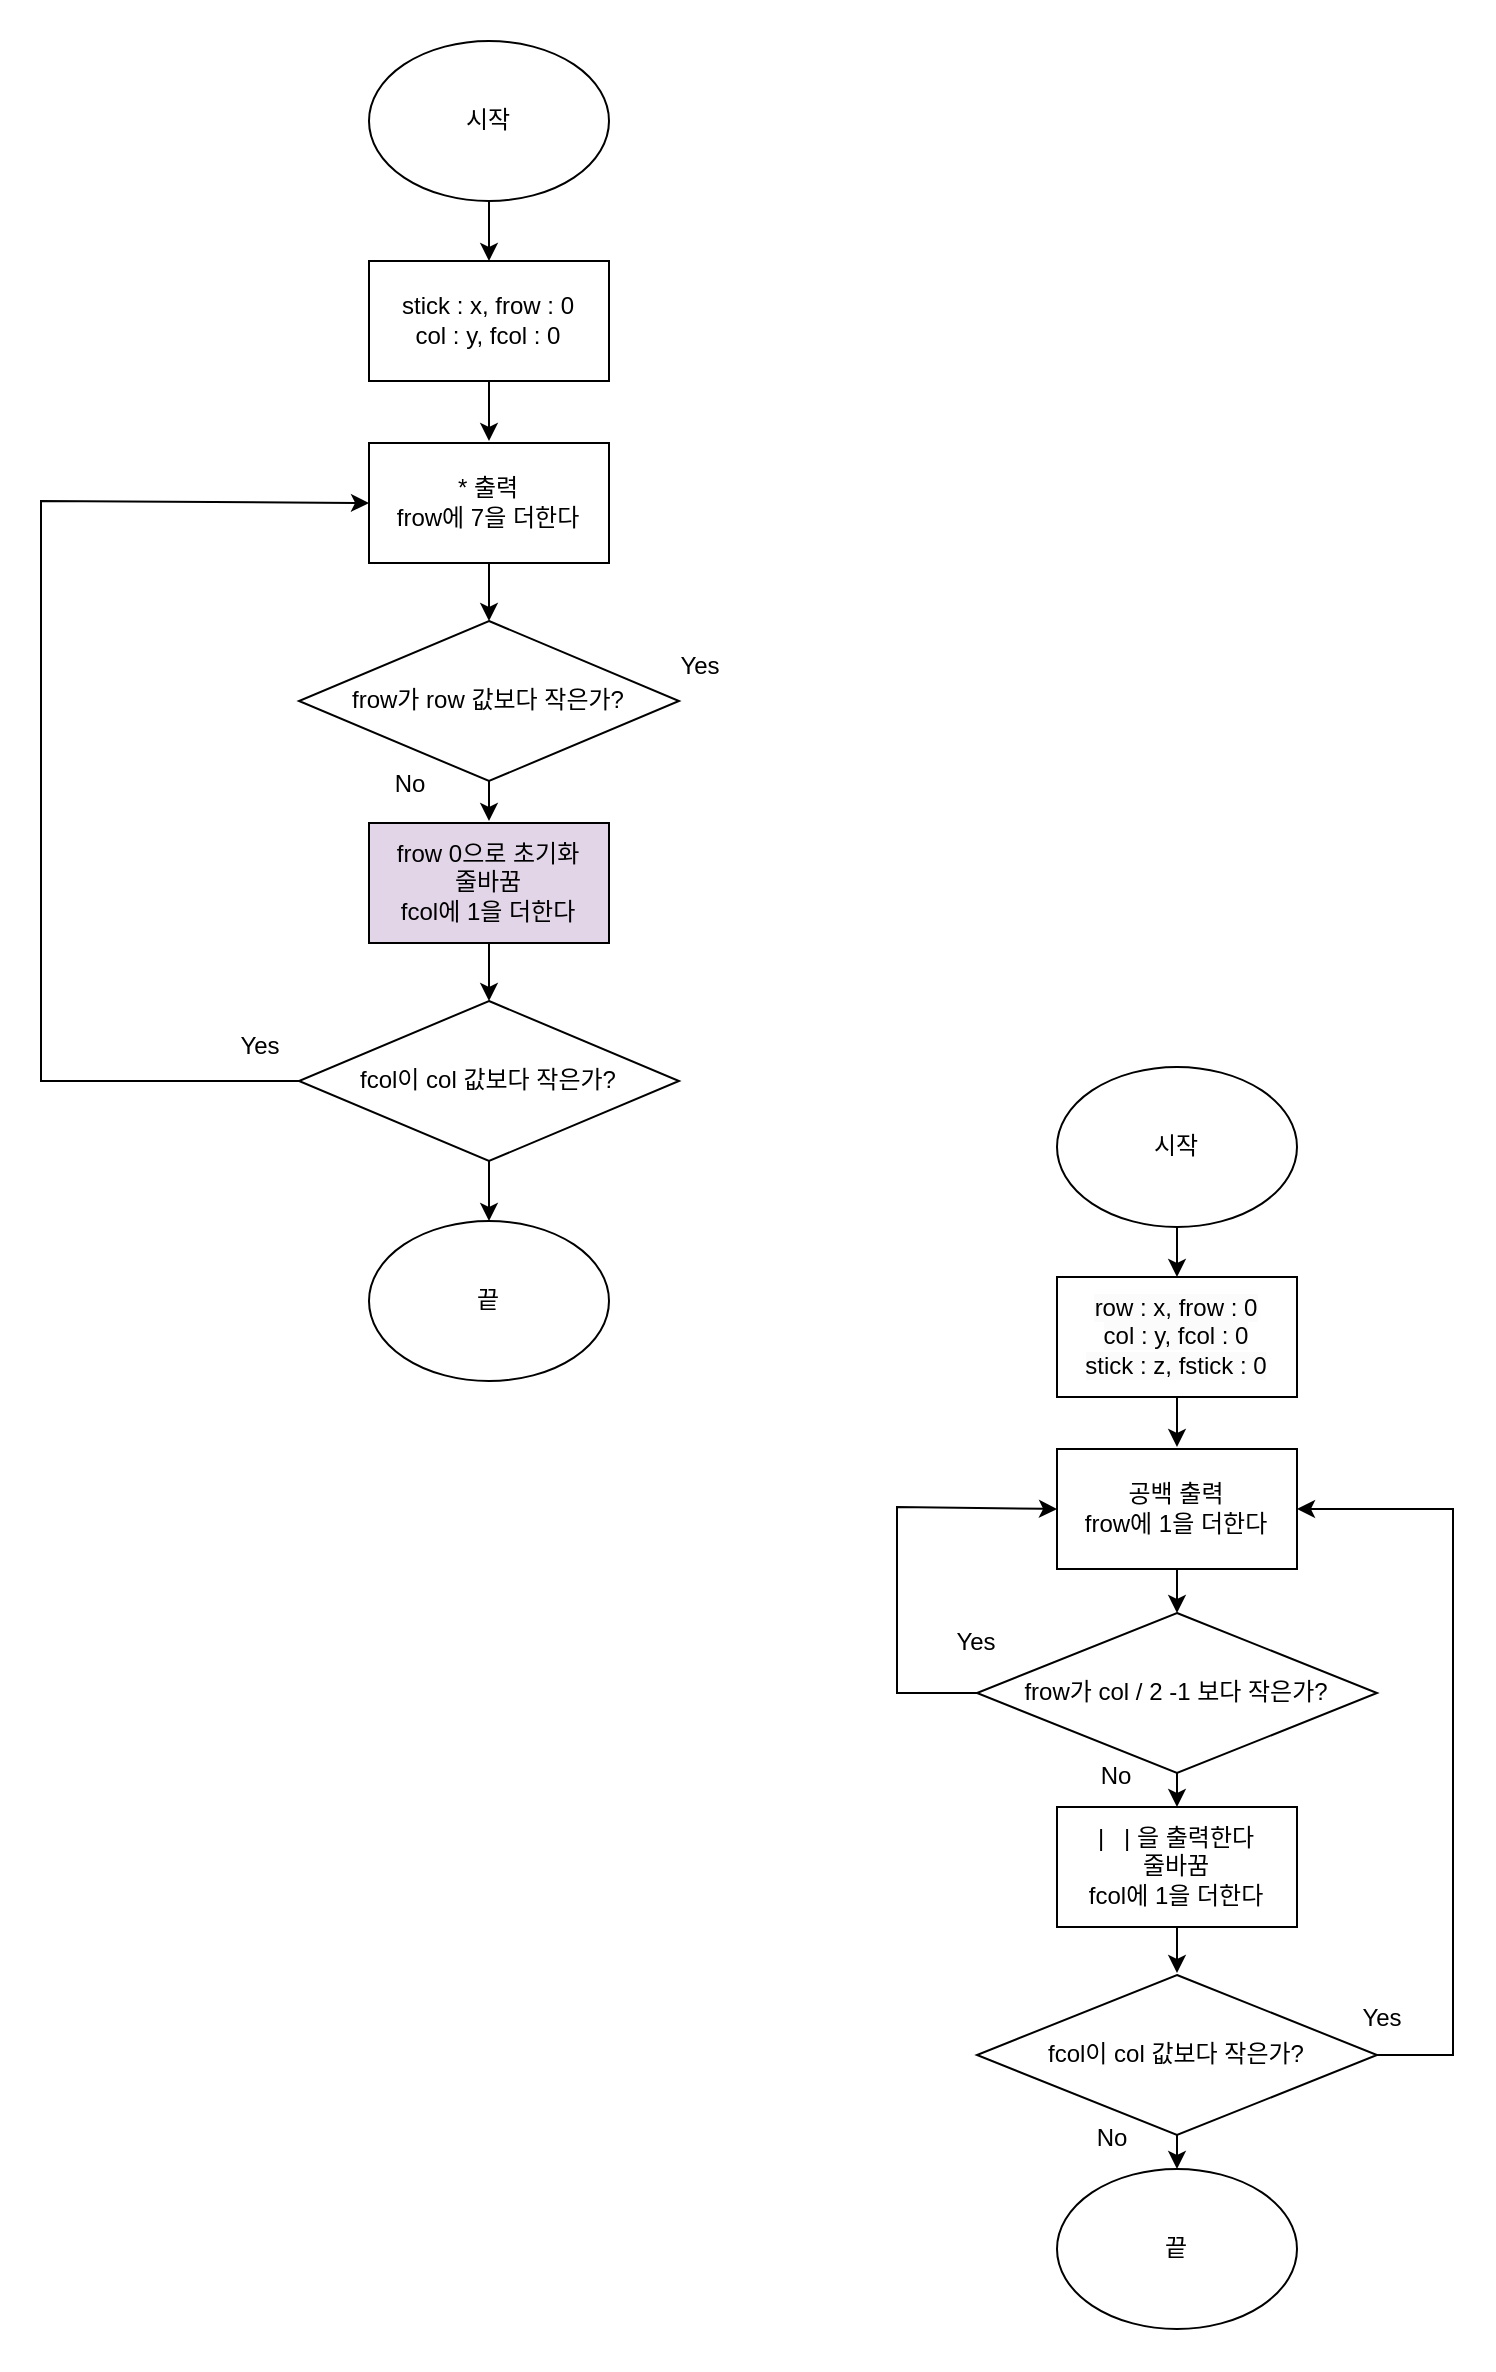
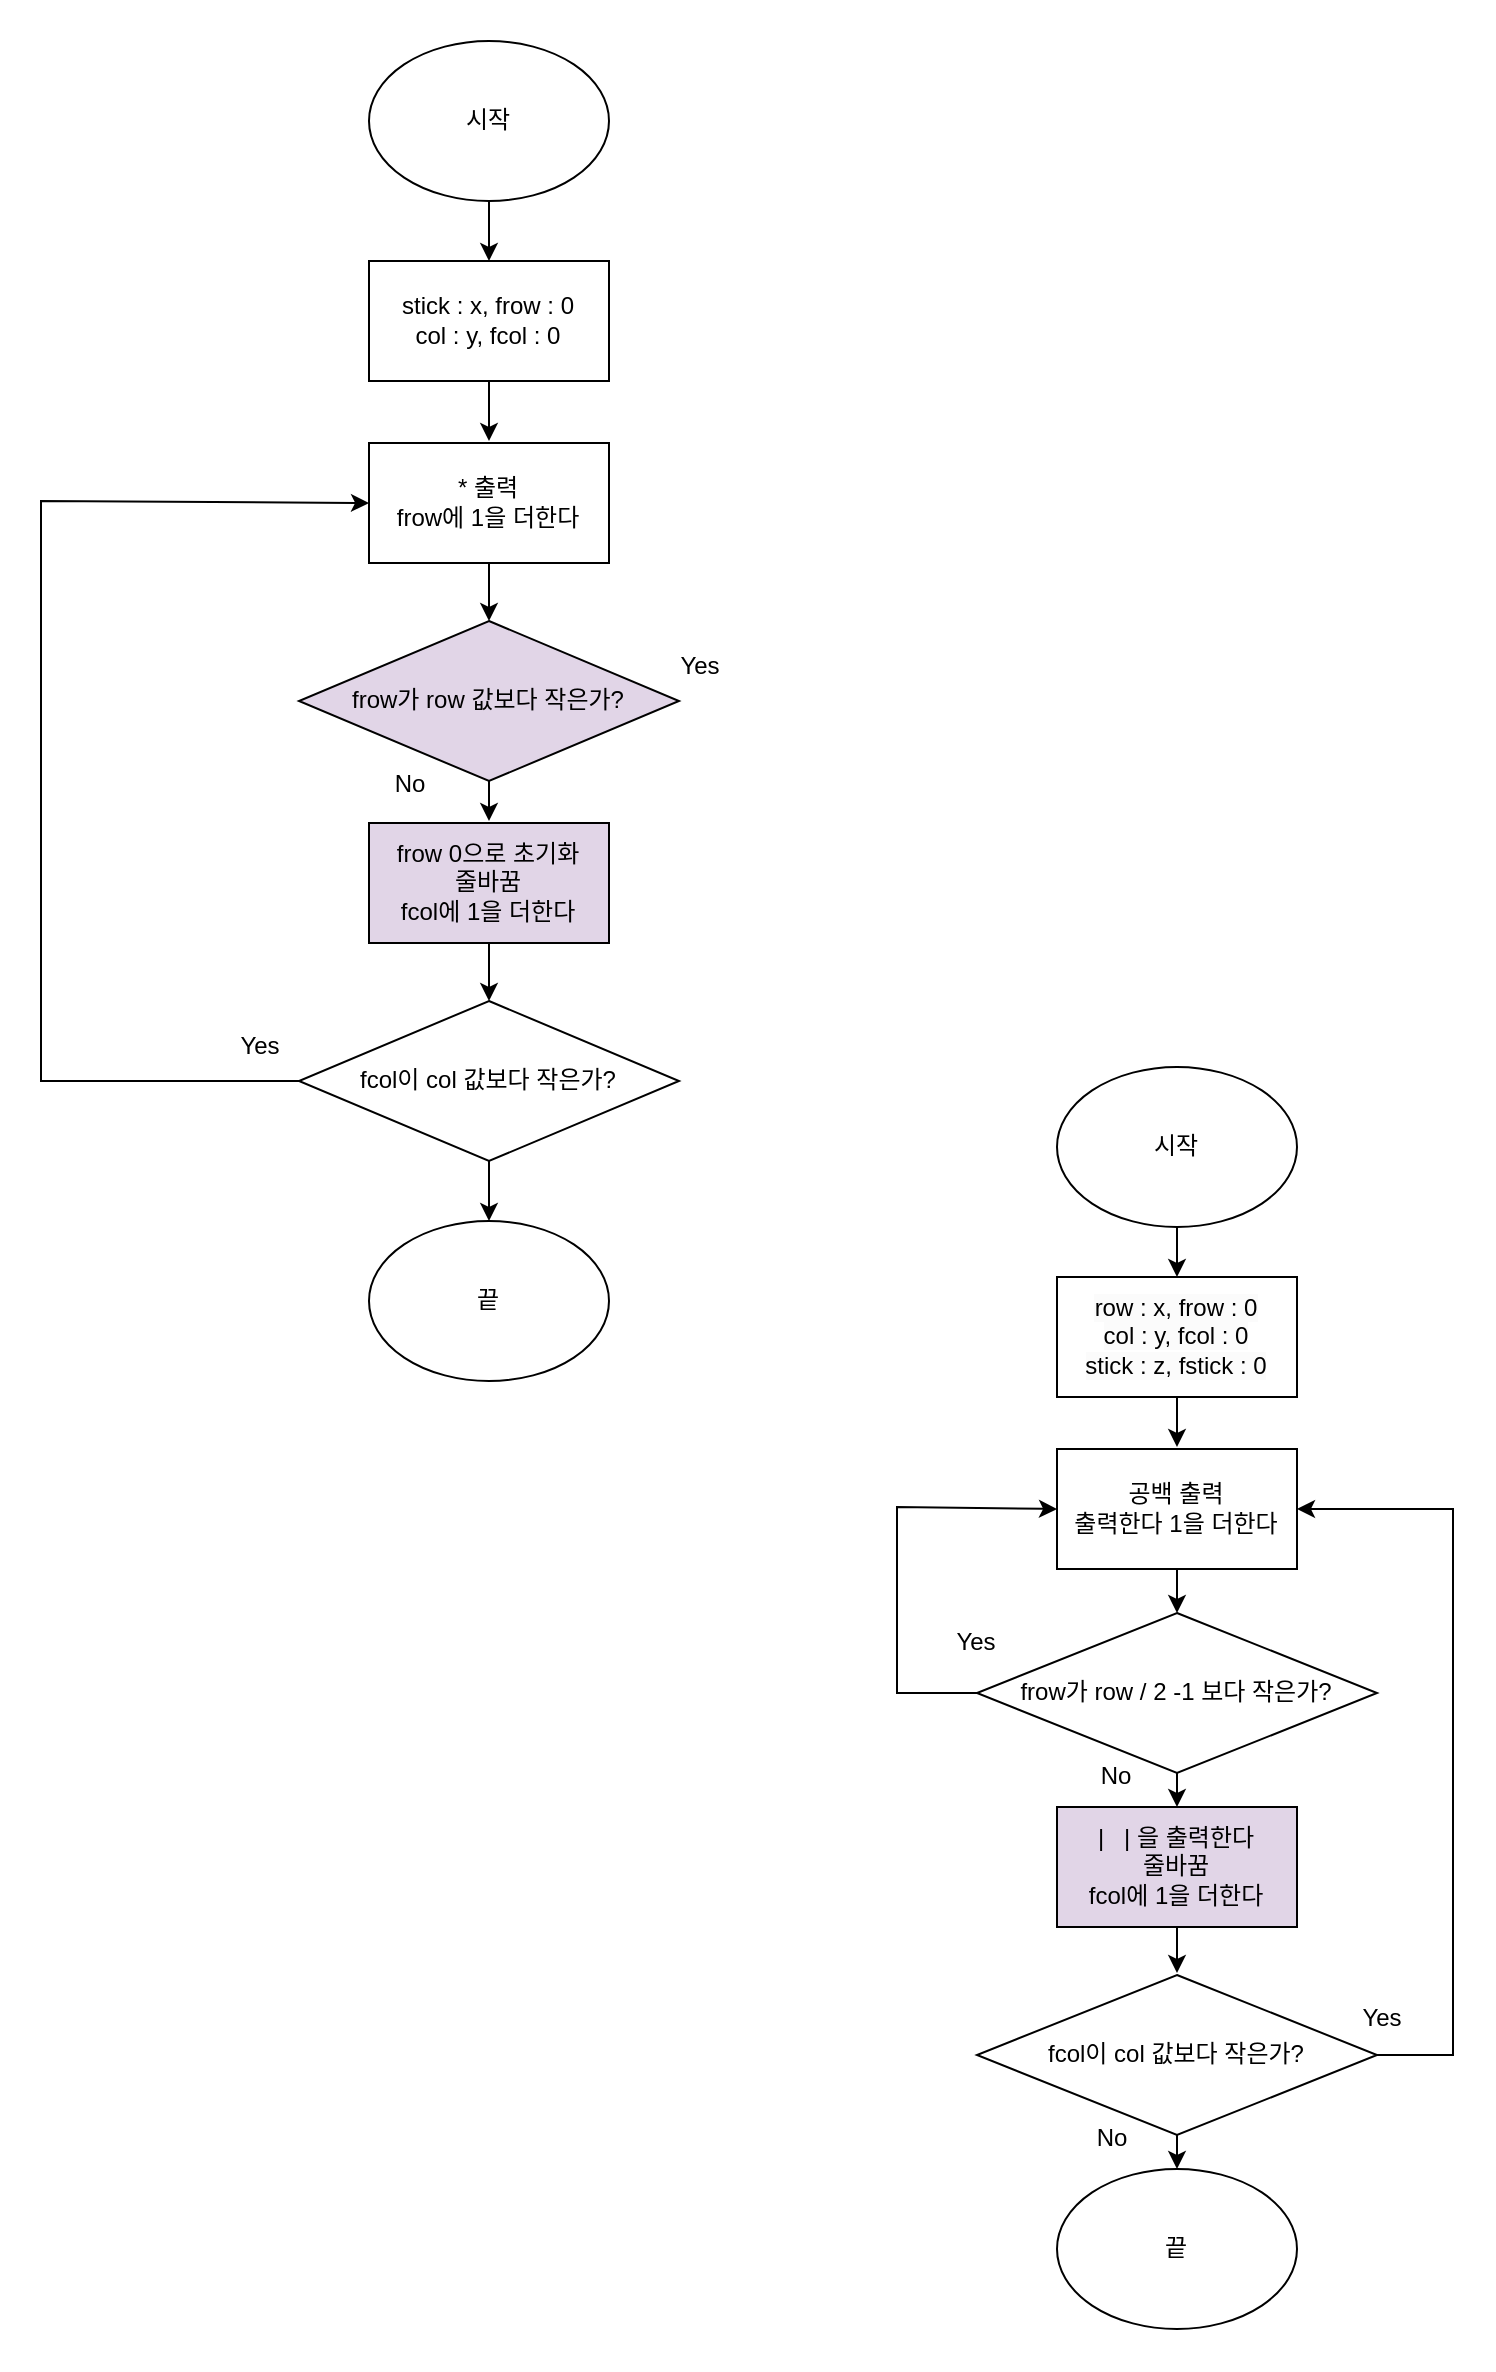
(489, 503) -> (489, 503)
(489, 701) -> (489, 701)
(1177, 1509) -> (1177, 1509)
(1177, 1693) -> (1177, 1693)
(1177, 1867) -> (1177, 1867)
